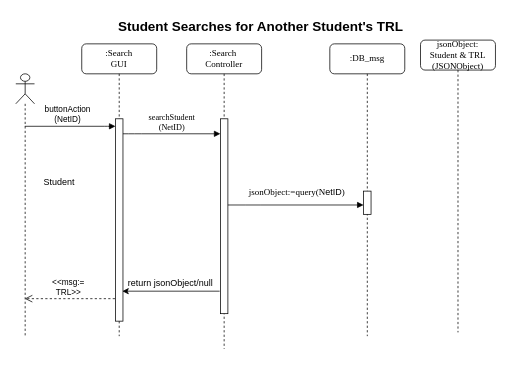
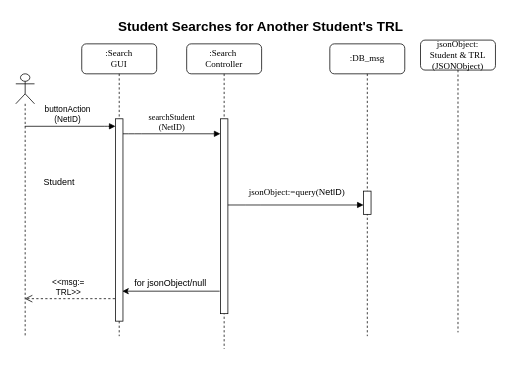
(170, 284) -> (170, 284)
